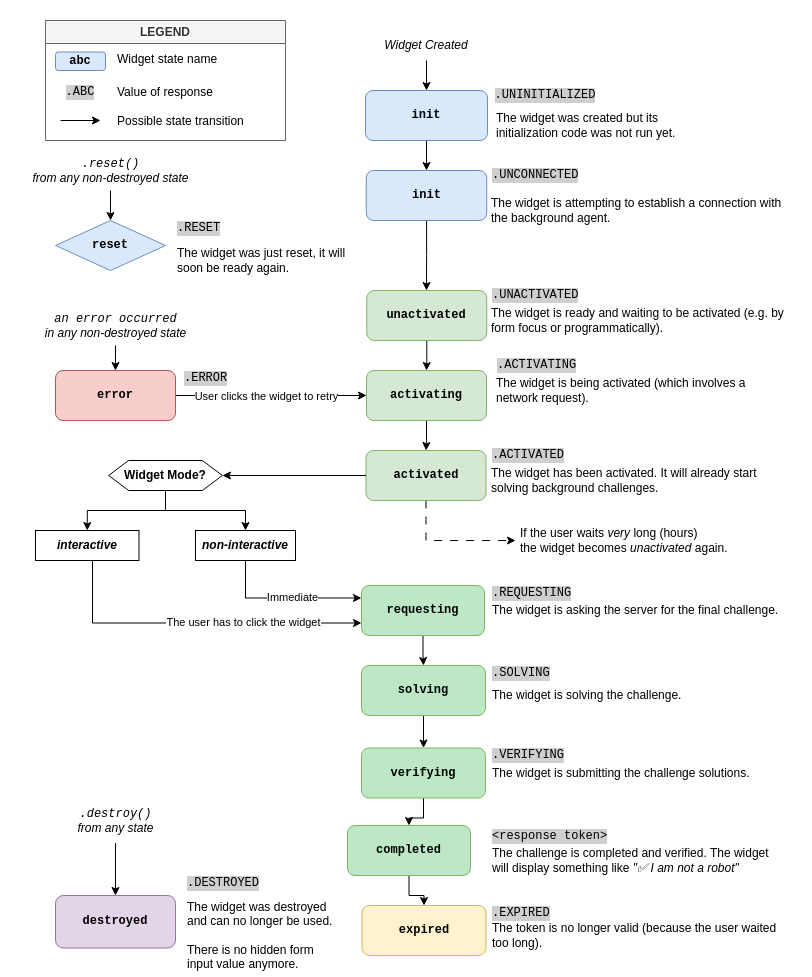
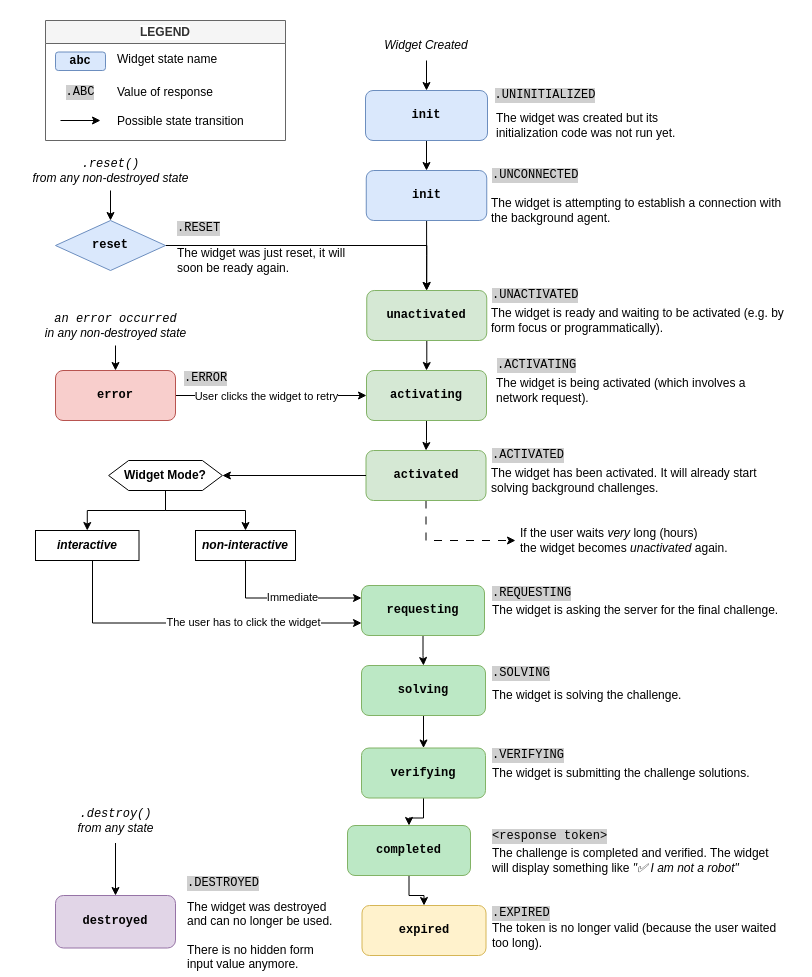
none -> (295, 246)
